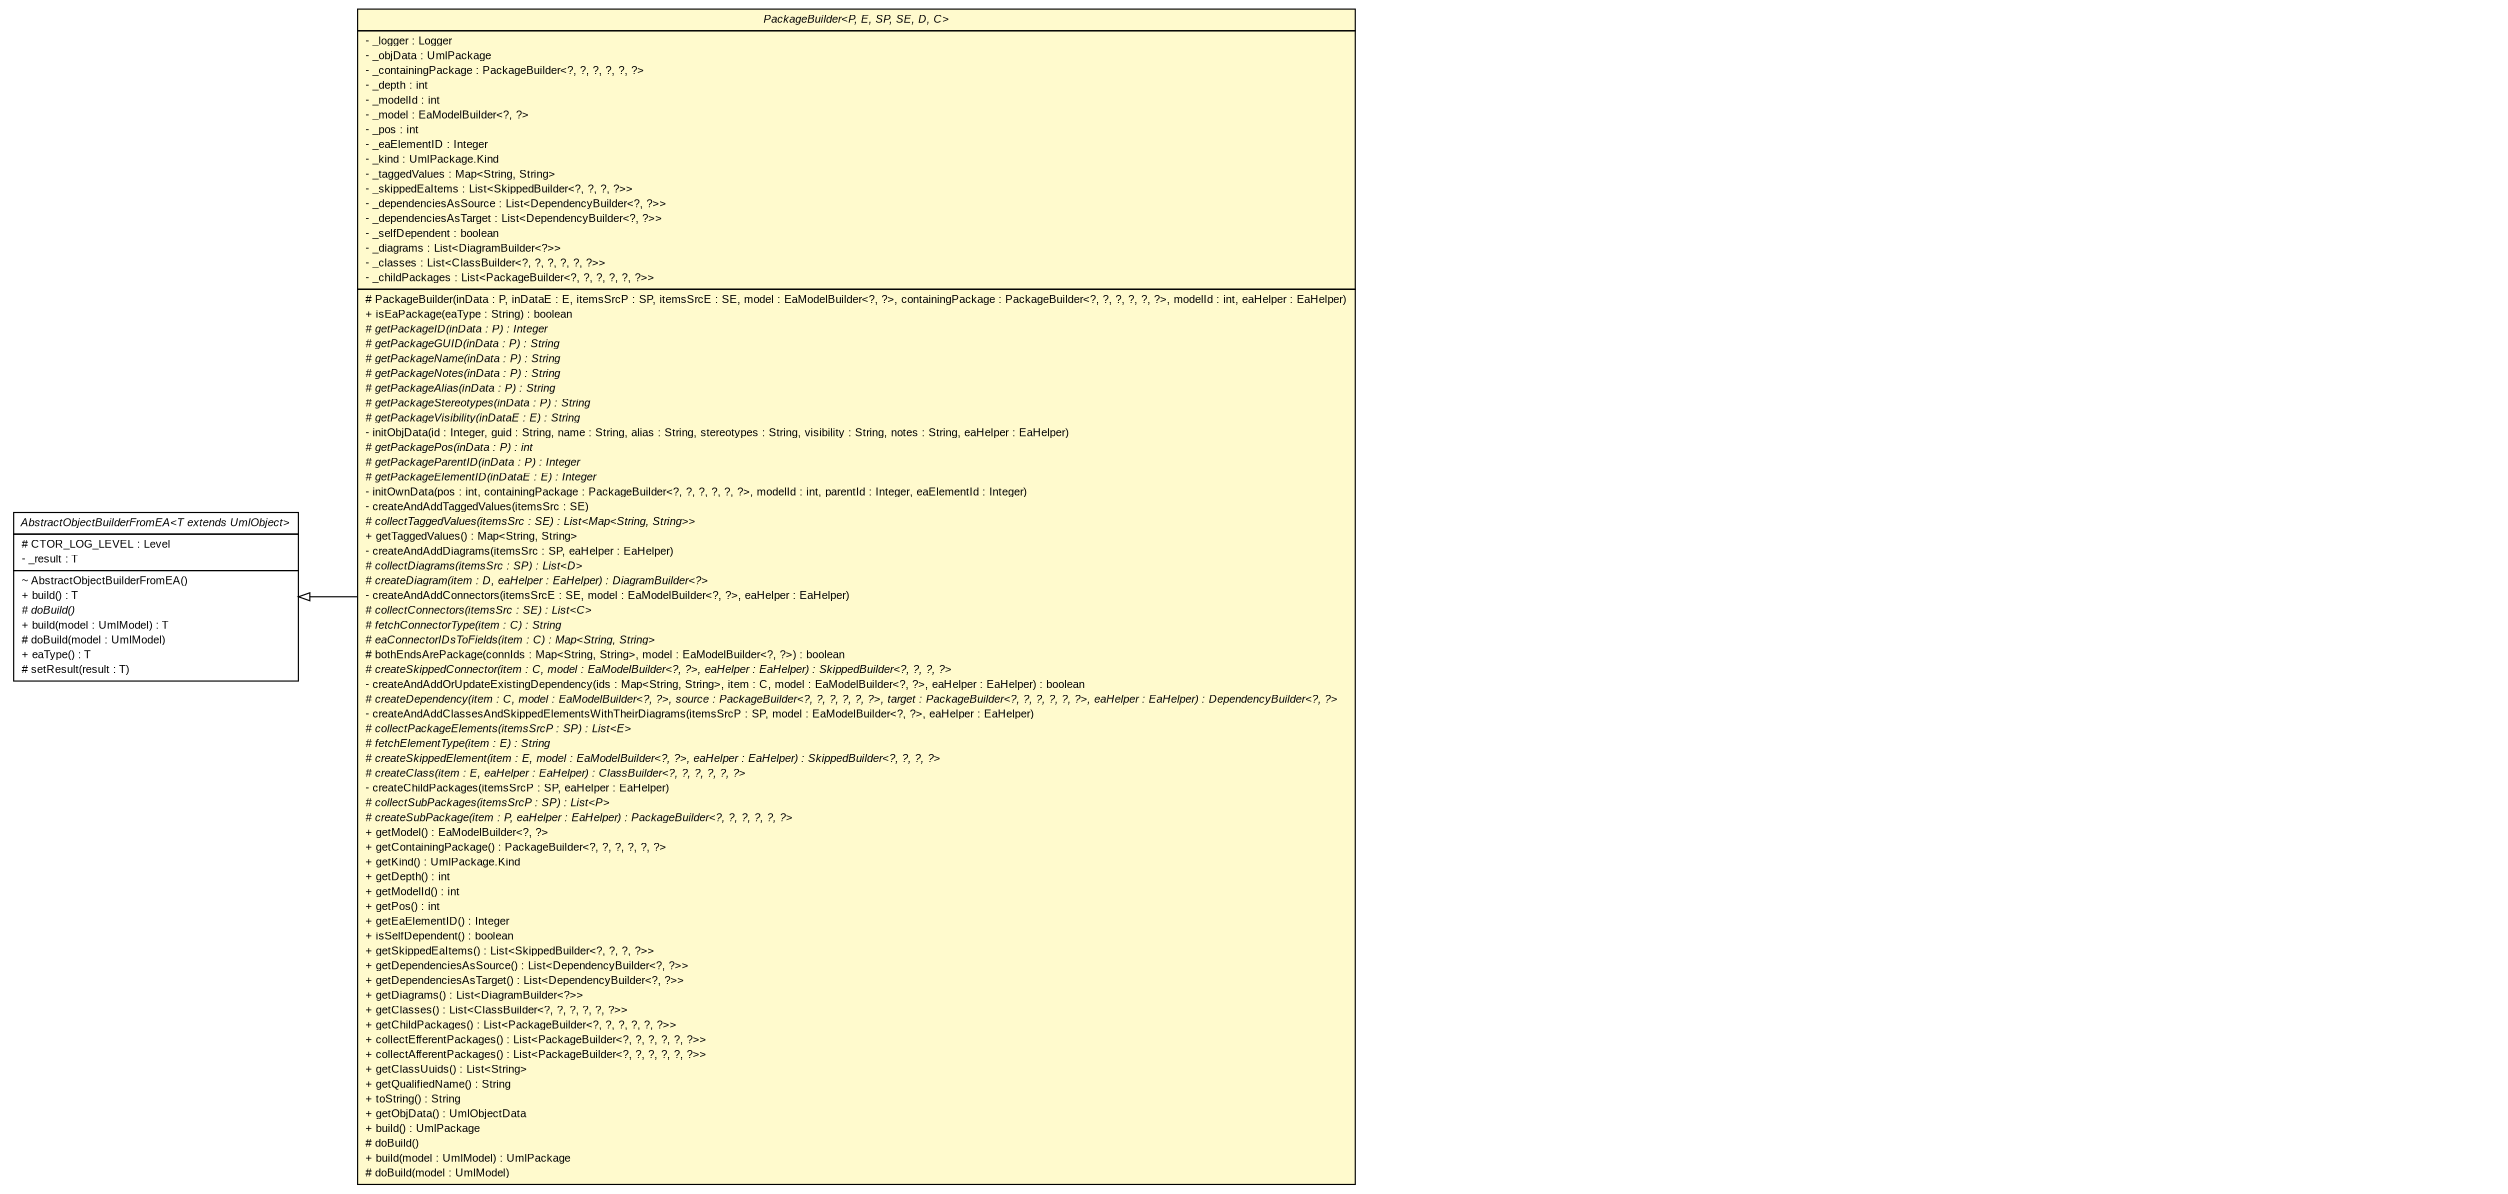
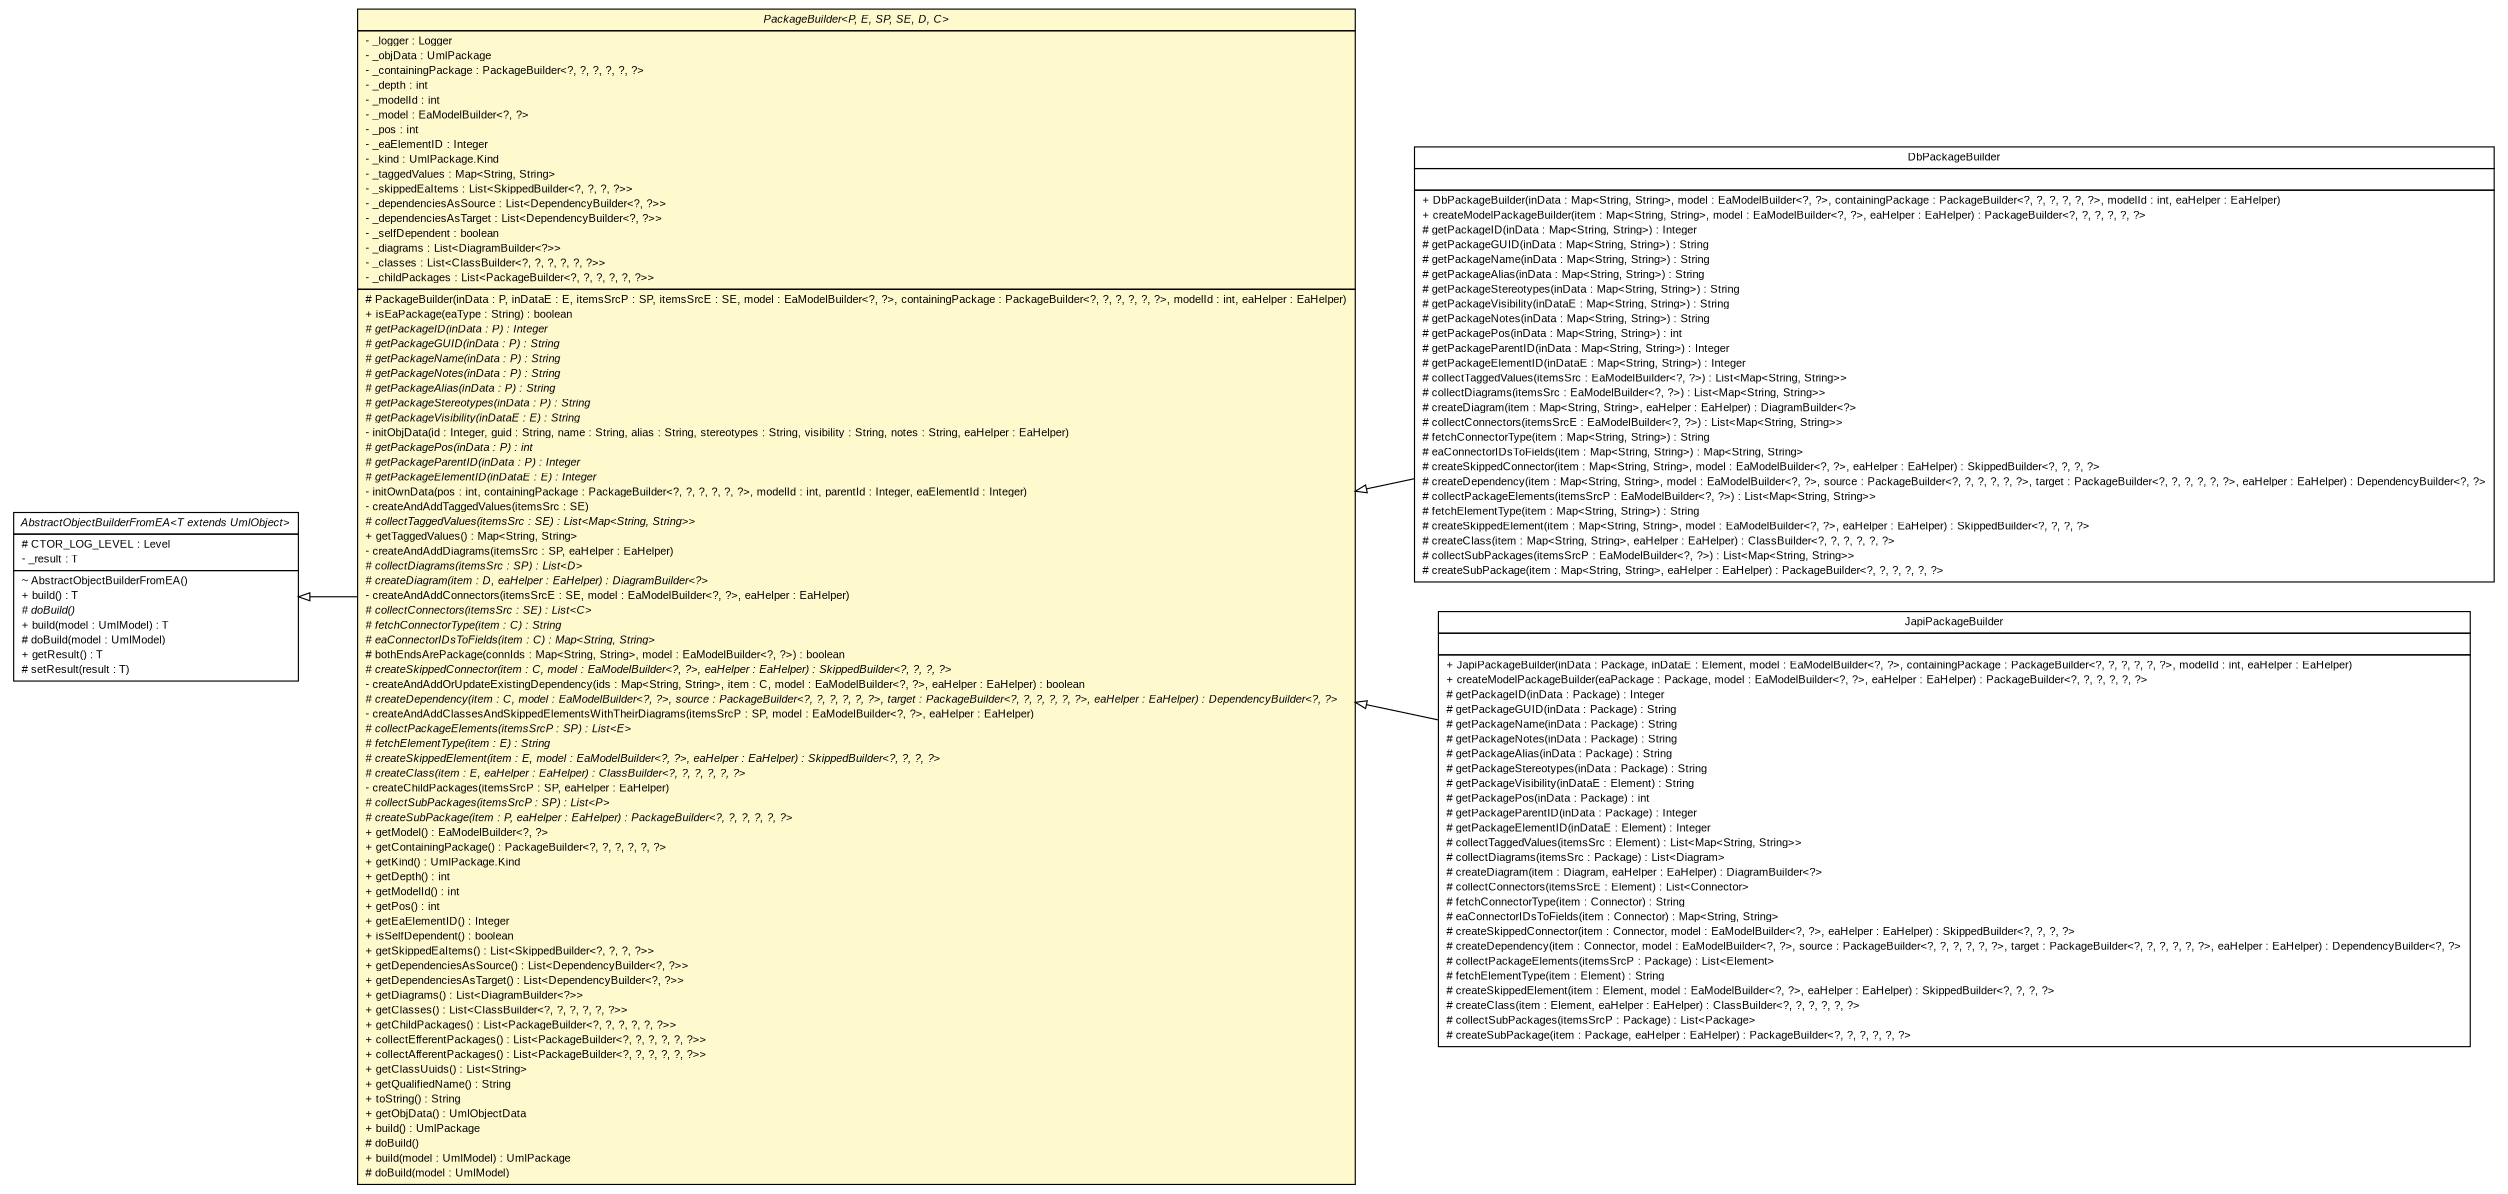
none -> (1954, 364)
(56, 655) -> (63, 655)
none -> (1954, 829)
